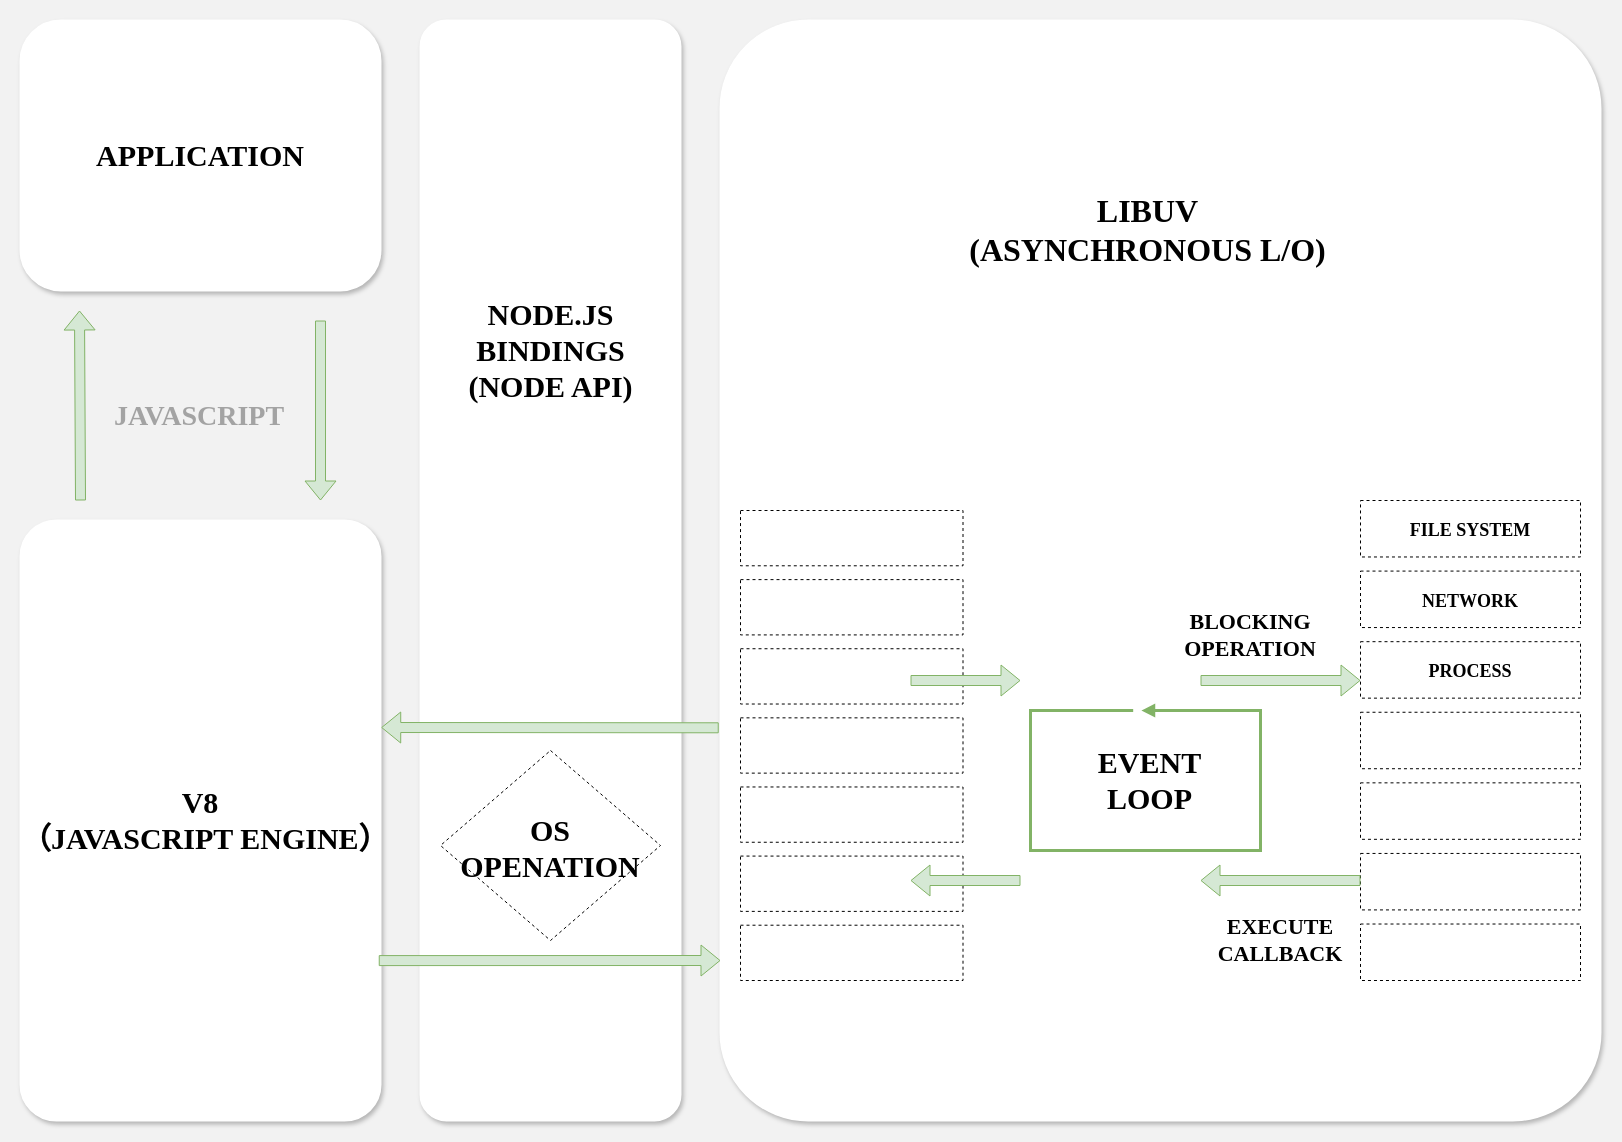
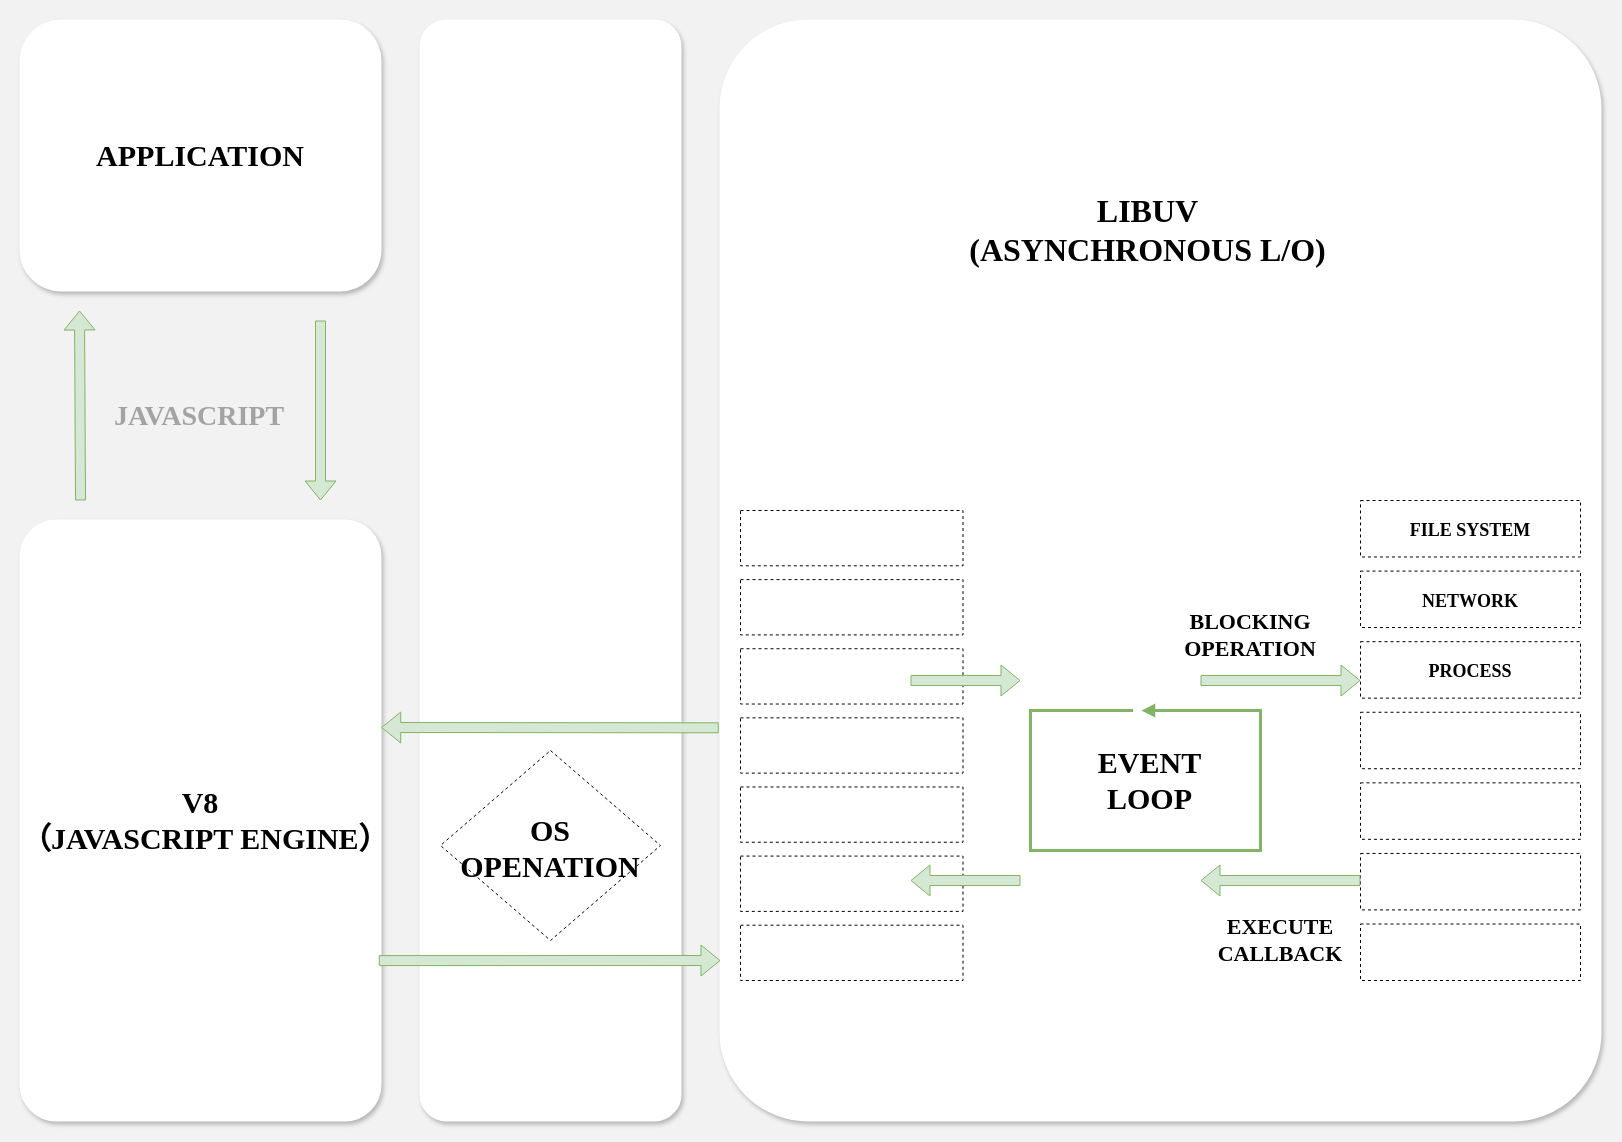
(551, 351) -> none
